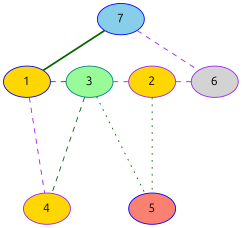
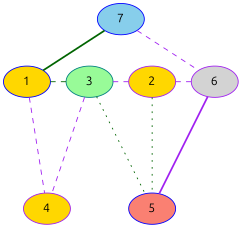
(68, 145) -> (68, 145)
none -> (183, 145)
